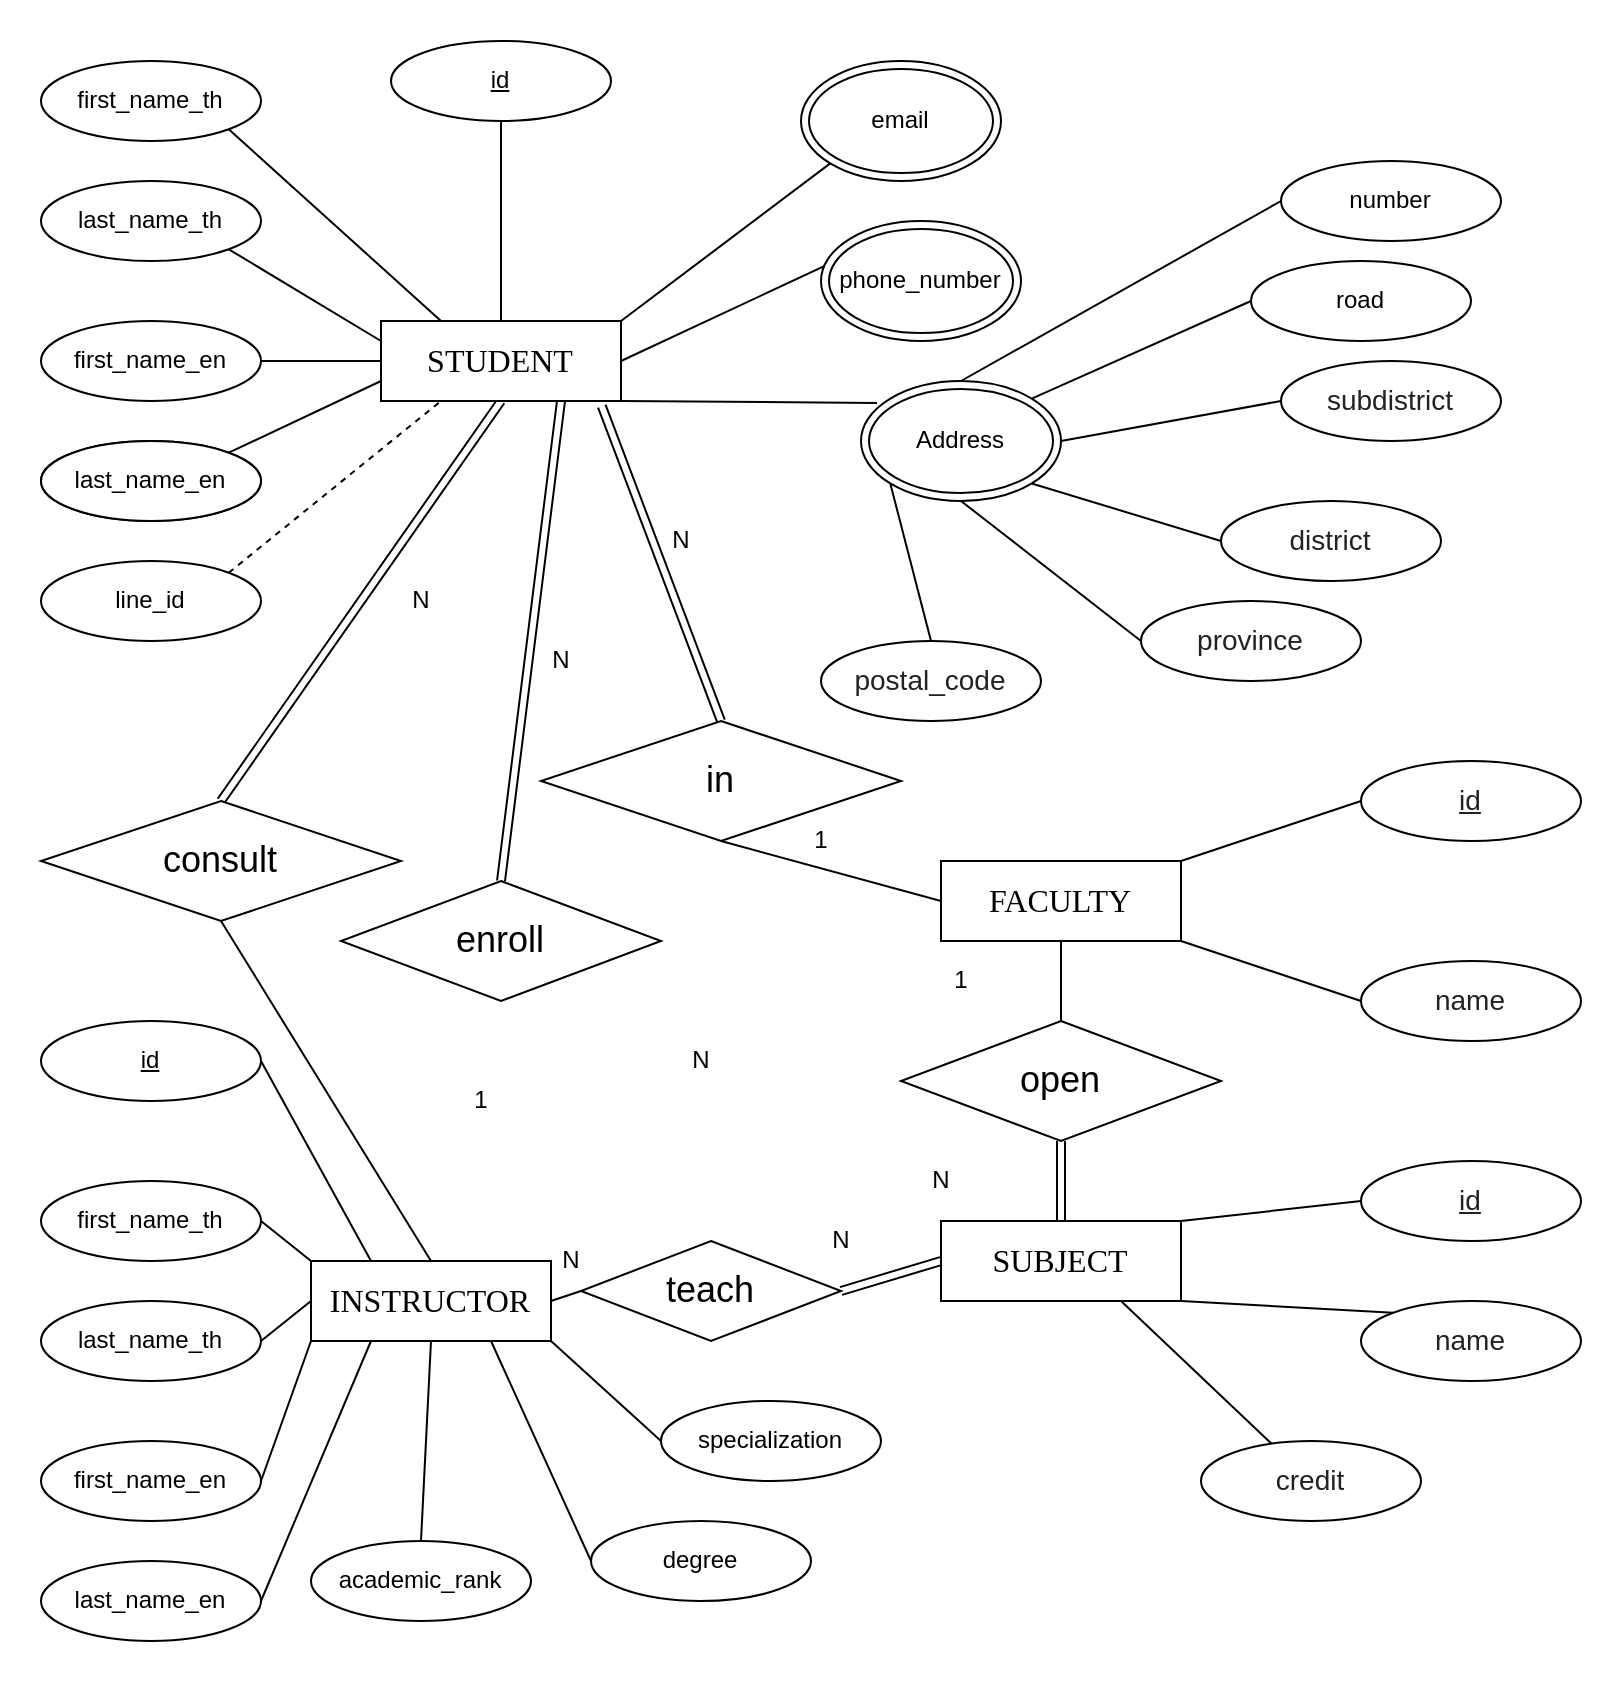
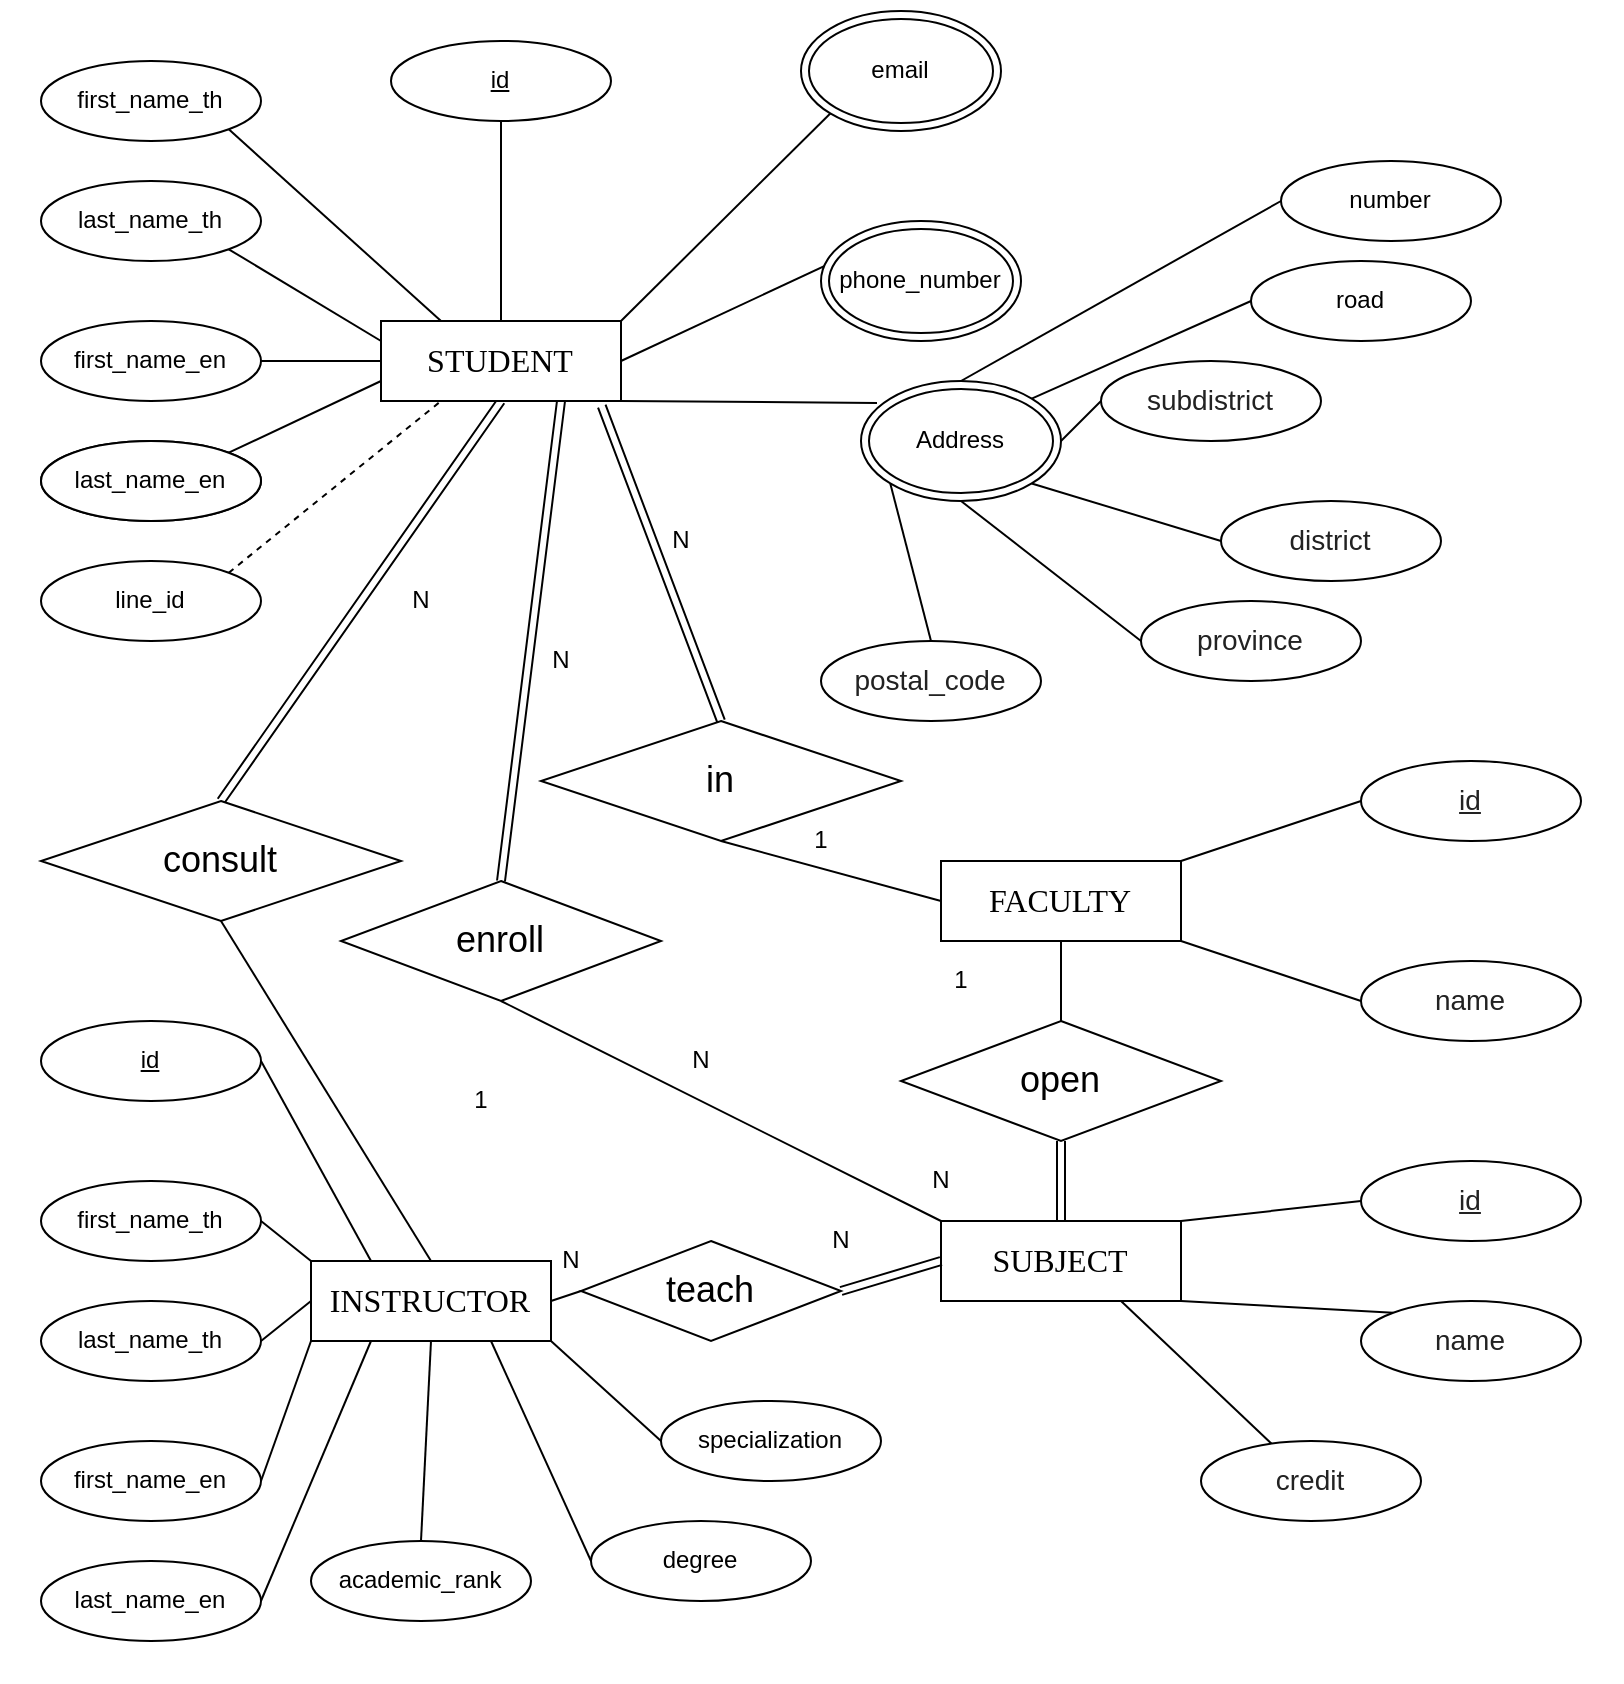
(901, 121) -> (901, 71)
(1391, 401) -> (1211, 401)
none -> (721, 1111)
